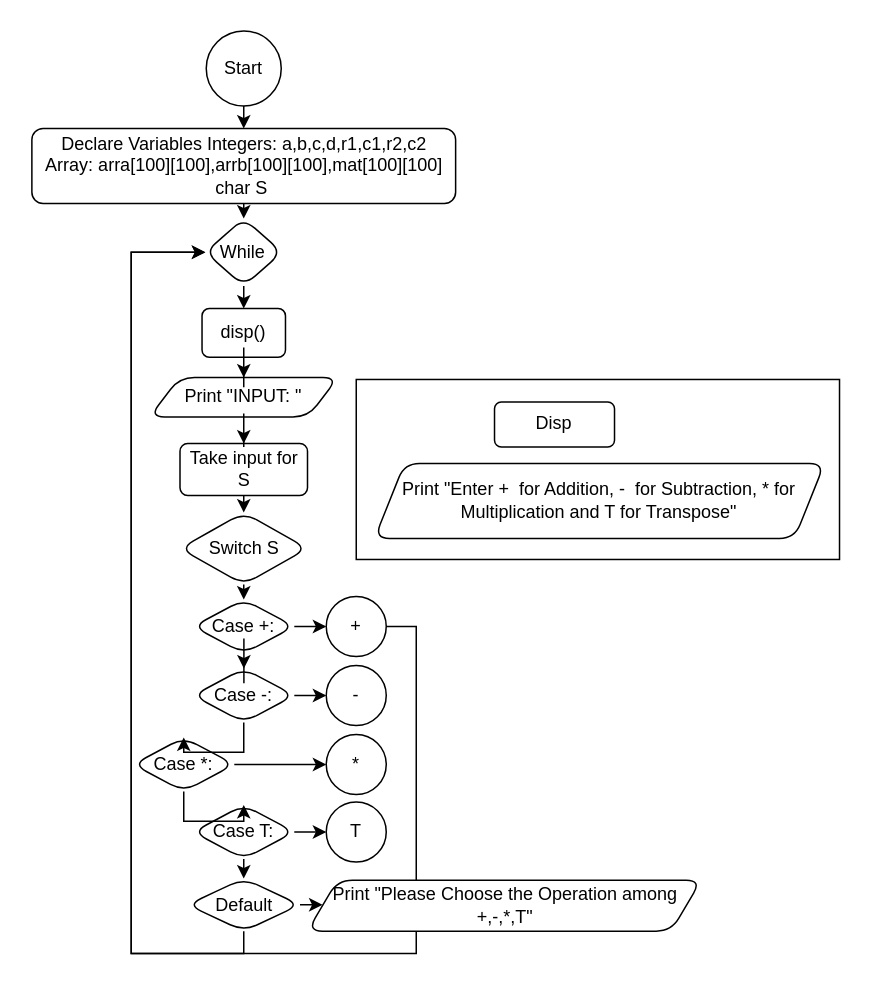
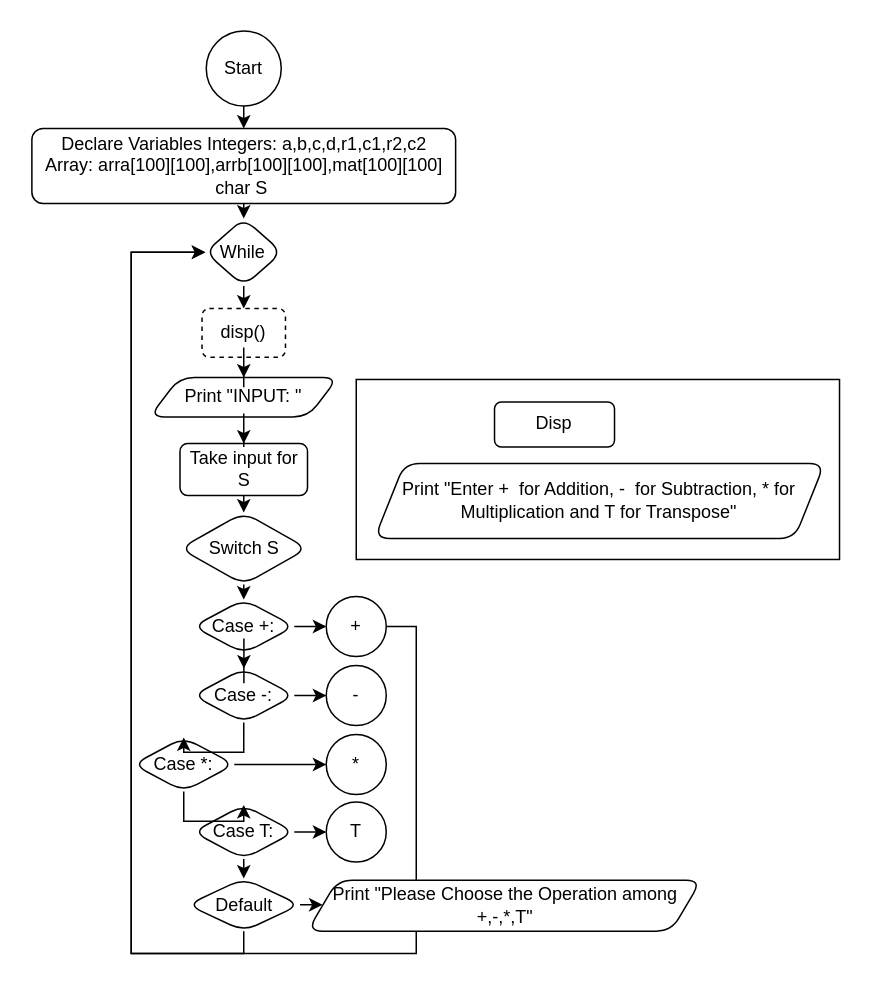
(244, 333) -> (244, 333)
